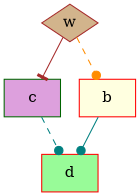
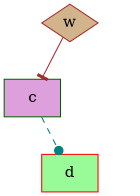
(107, 98) -> none
